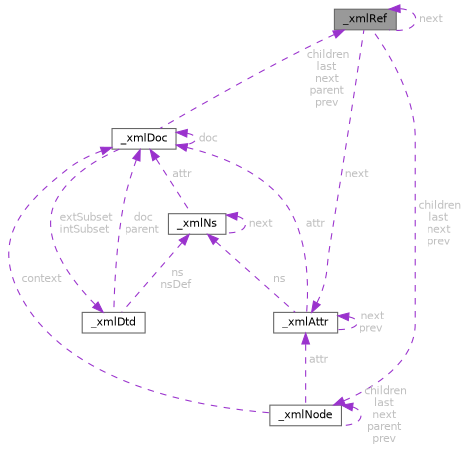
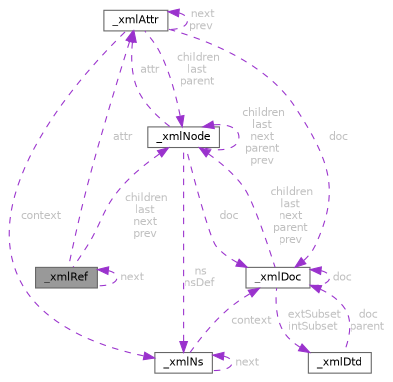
none -> (168, 71)
(246, 80) -> (252, 204)
(180, 175) -> (250, 321)
(355, 175) -> (121, 137)
(314, 224) -> (337, 137)
(152, 278) -> (184, 244)
(40, 279) -> (228, 216)
(278, 279) -> (39, 216)
